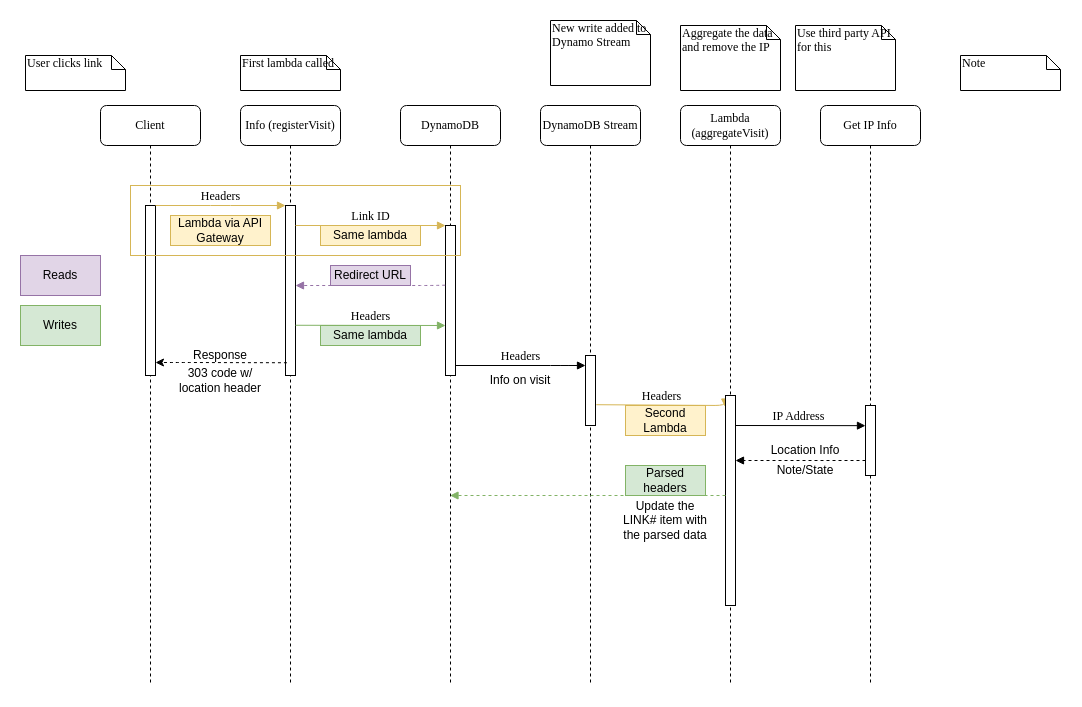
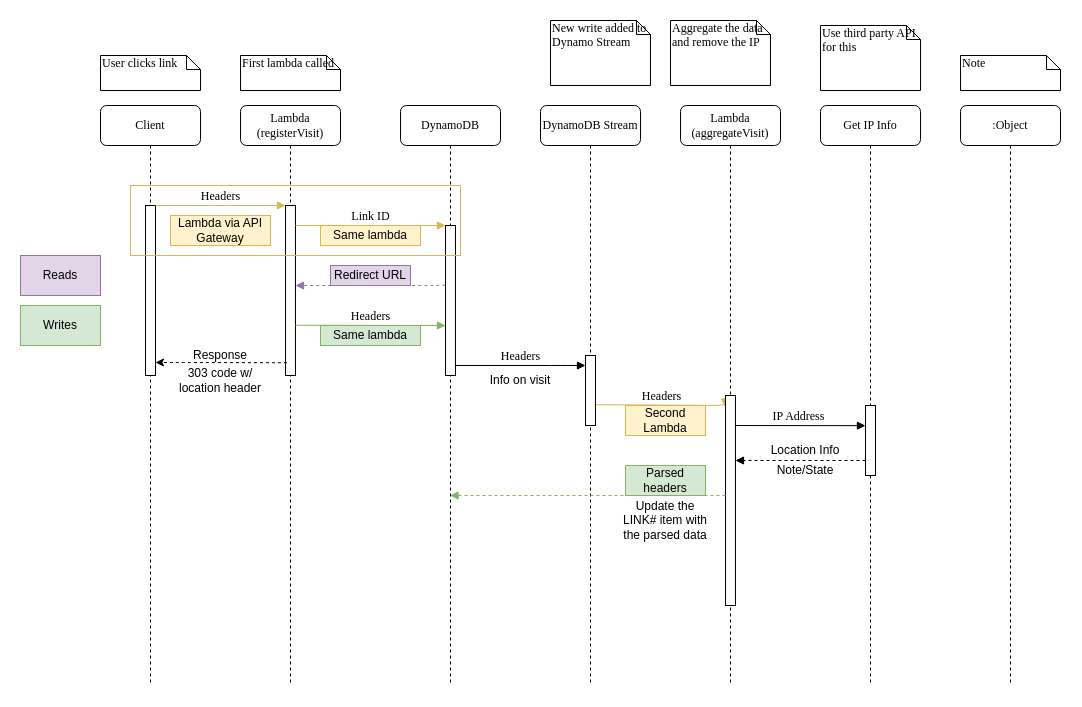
(731, 58) -> (721, 53)
(846, 58) -> (871, 58)
(76, 73) -> (151, 73)
(291, 126) -> (291, 126)
none -> (1011, 396)
